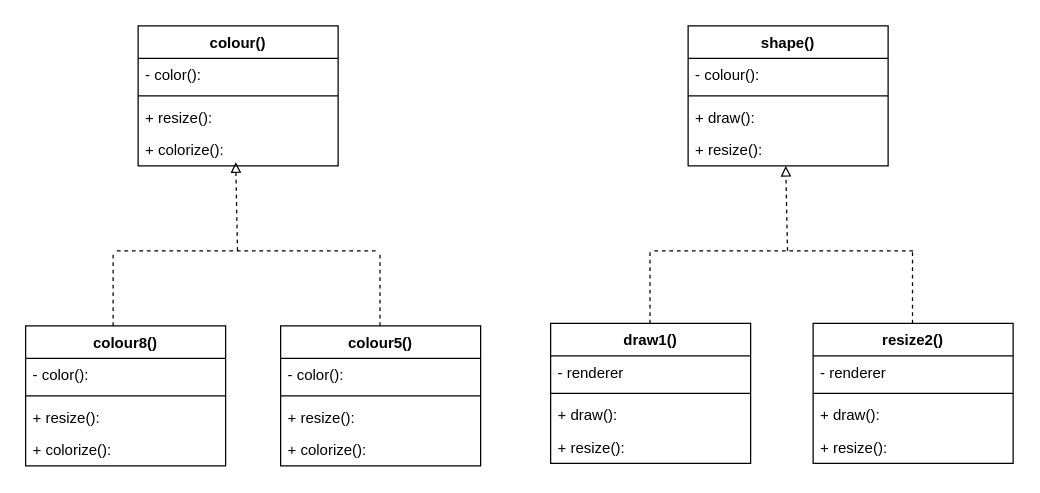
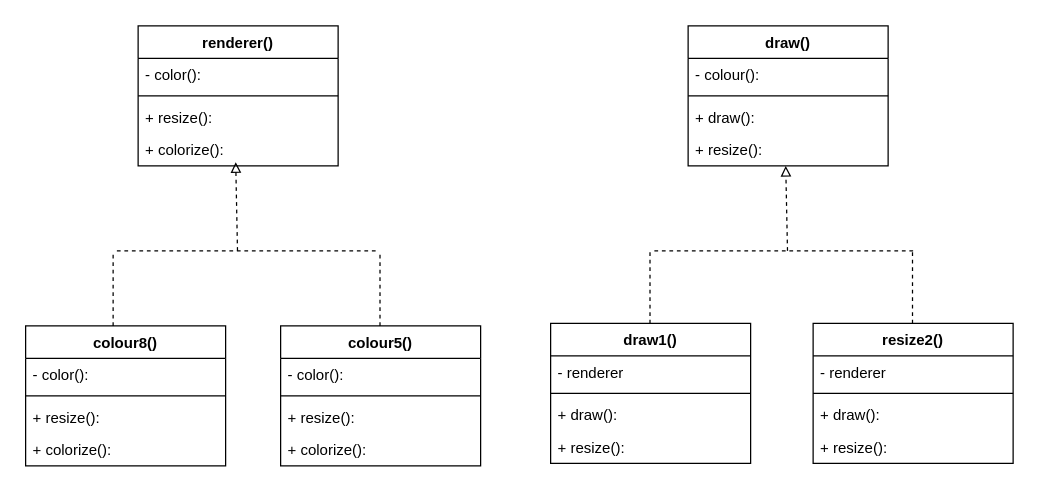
(238, 43) -> (238, 43)
(788, 43) -> (788, 43)
